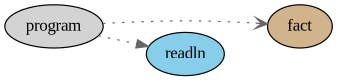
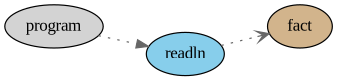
(179, 21) -> (239, 41)
